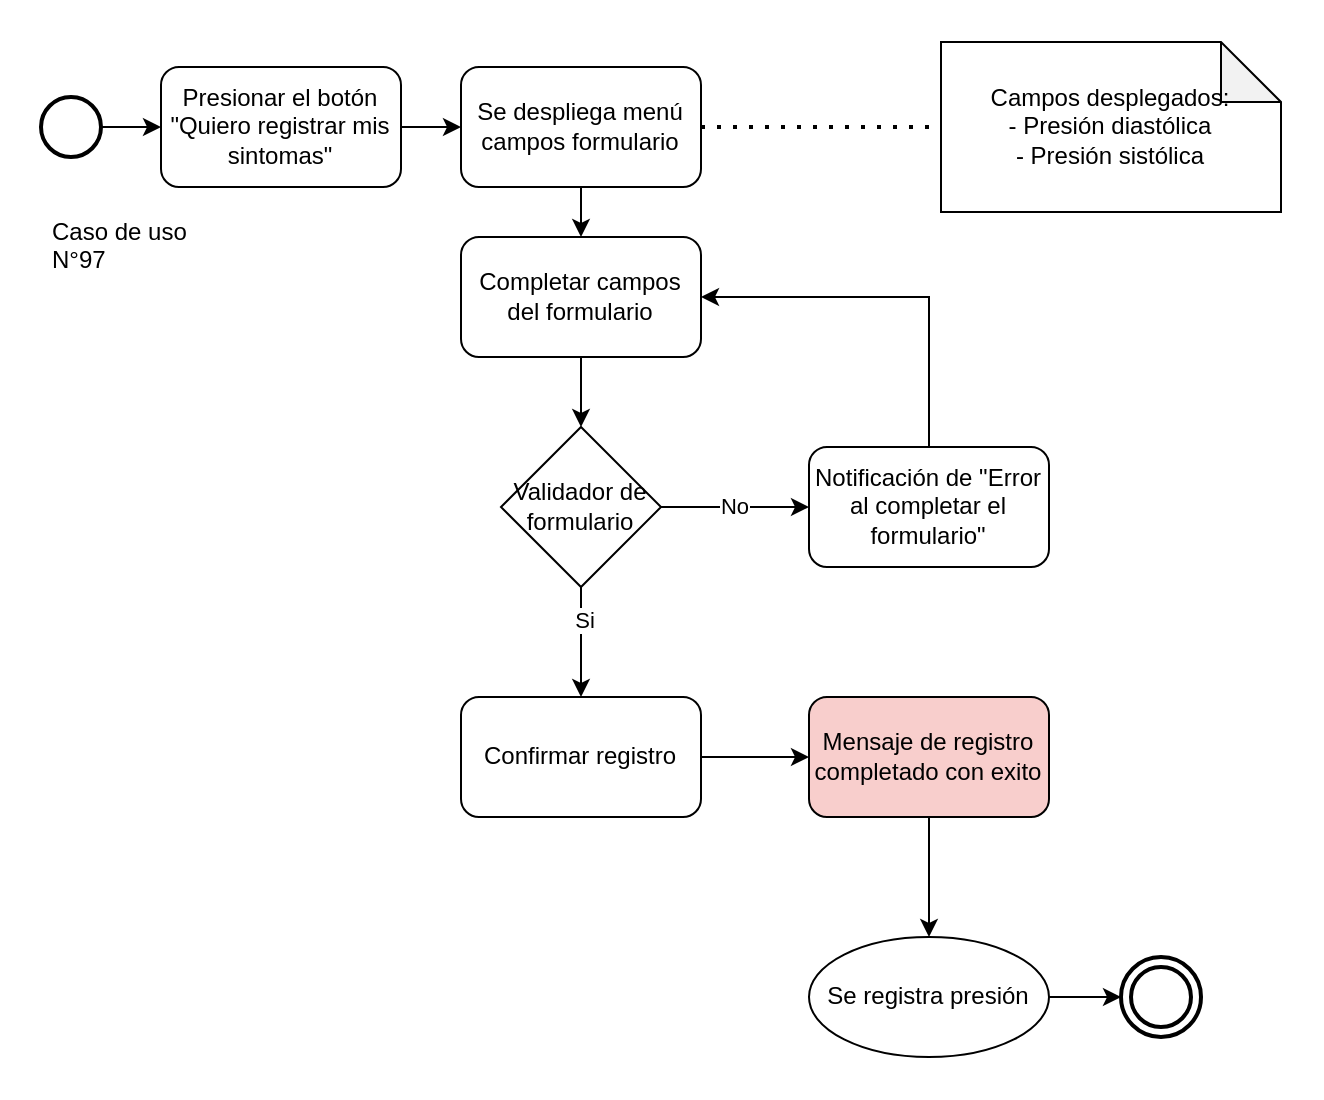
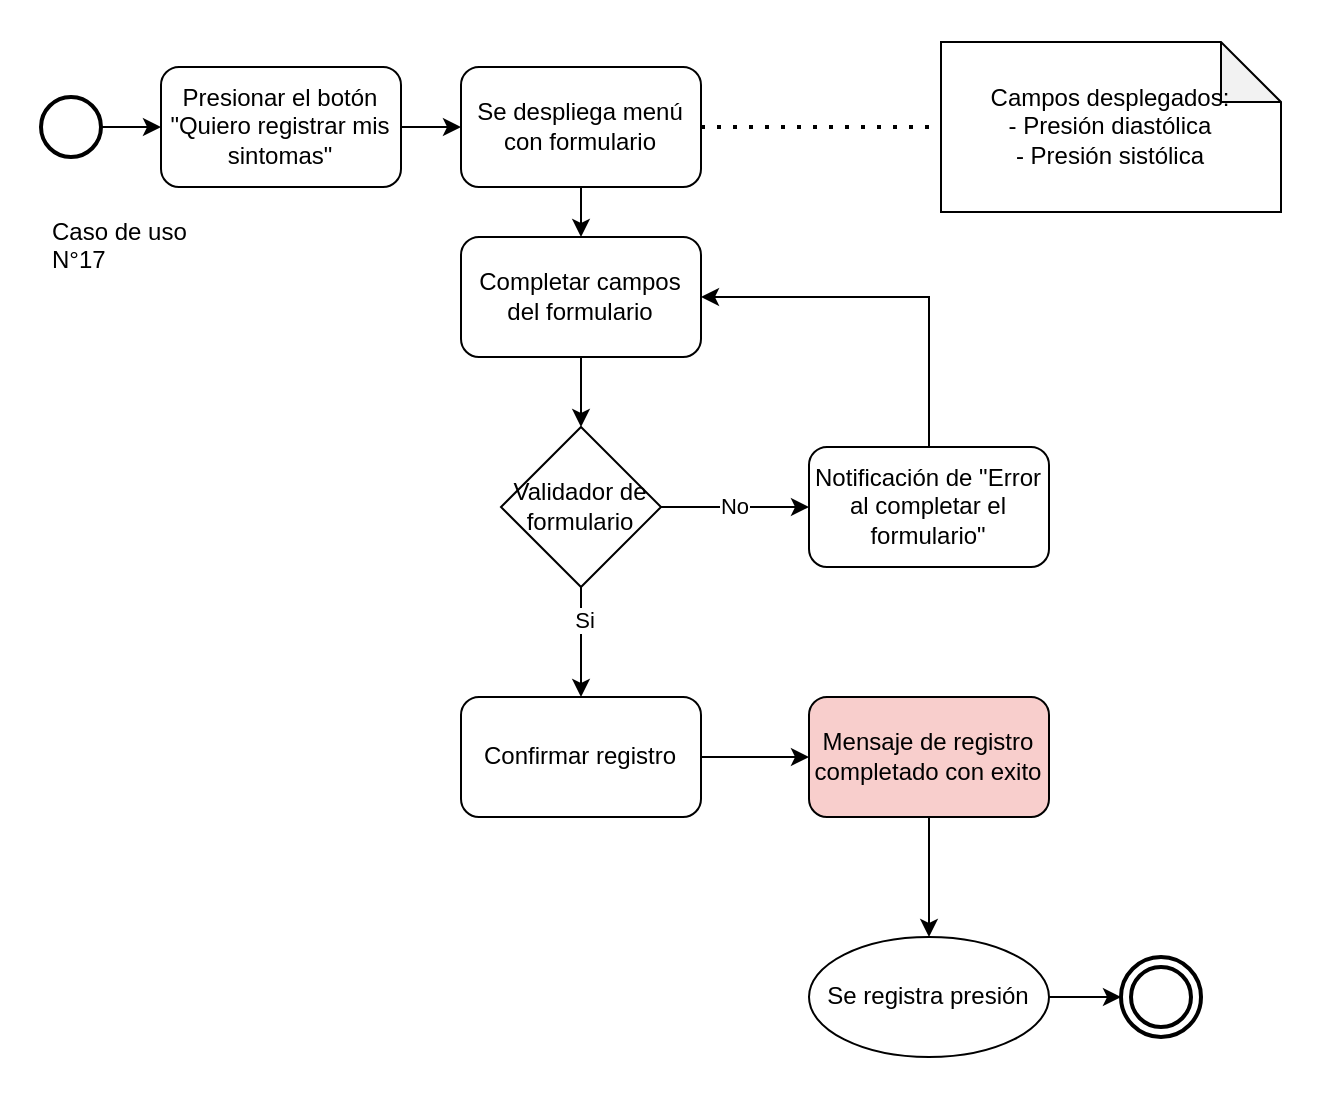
(581, 127) -> (581, 127)
(123, 243) -> (123, 243)
